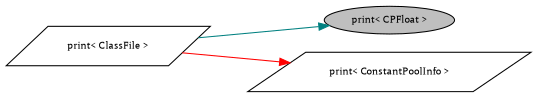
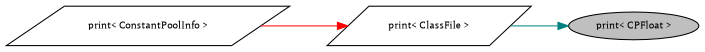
(231, 57) -> (299, 26)
